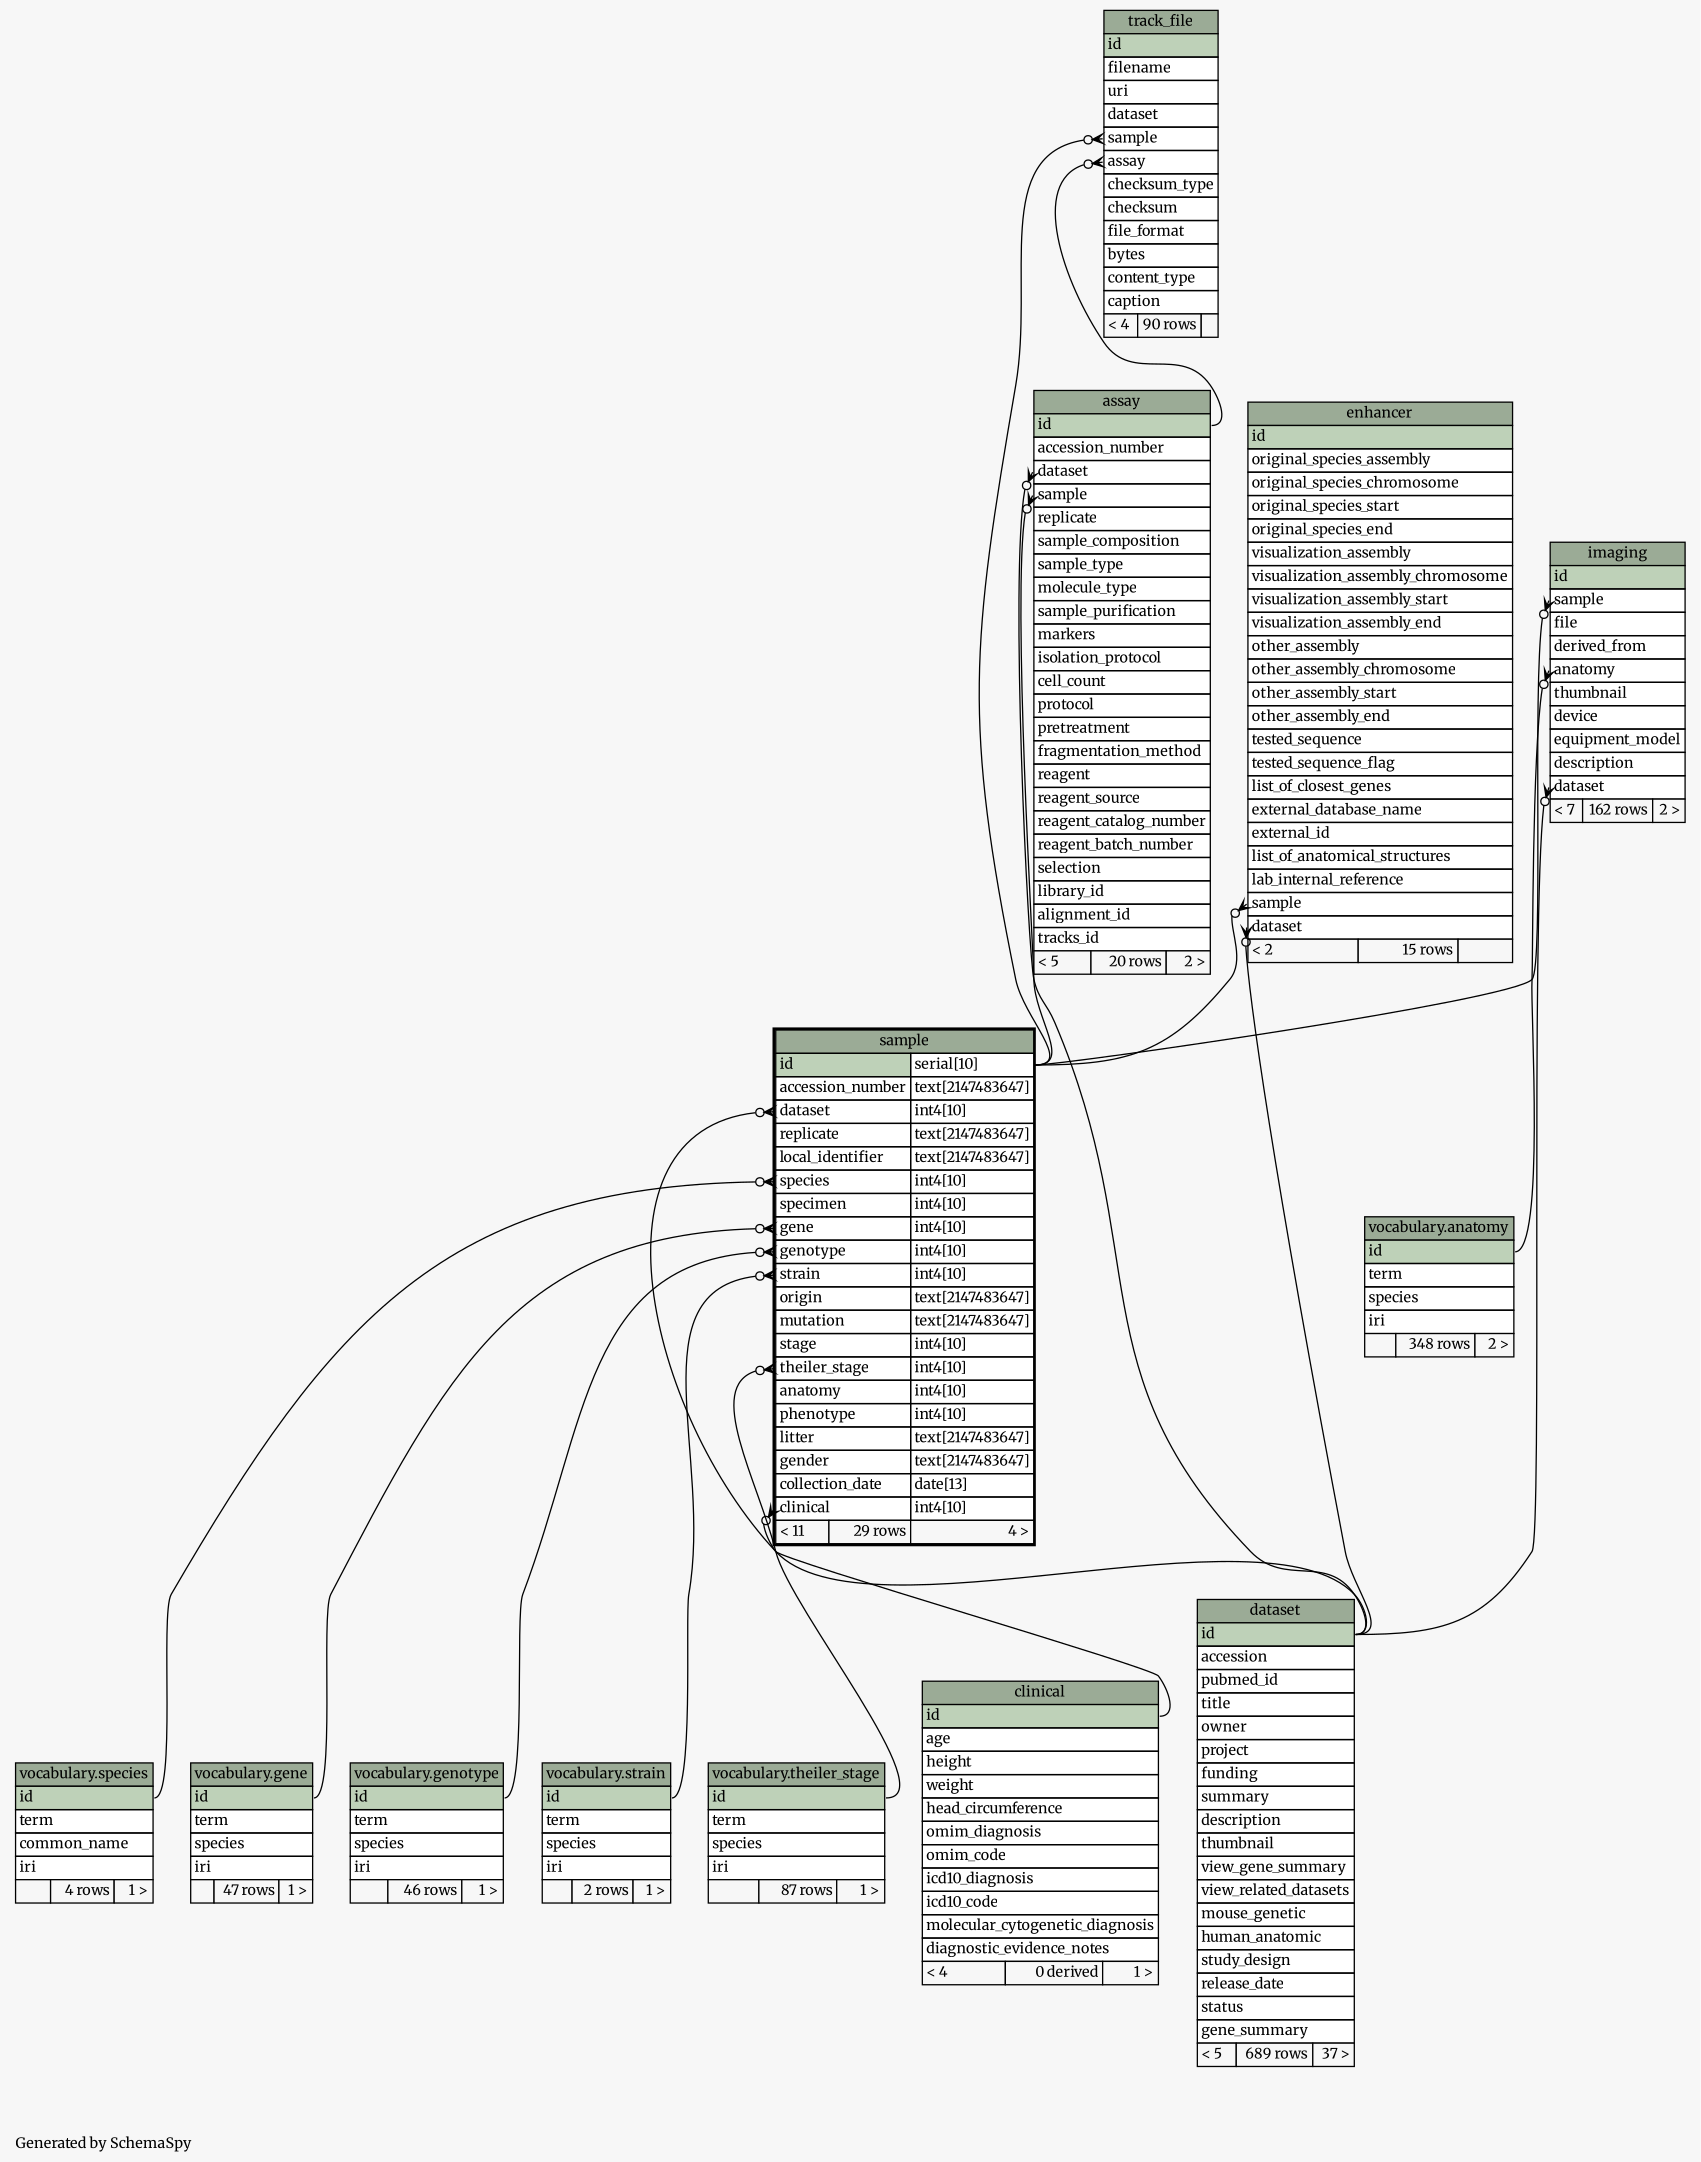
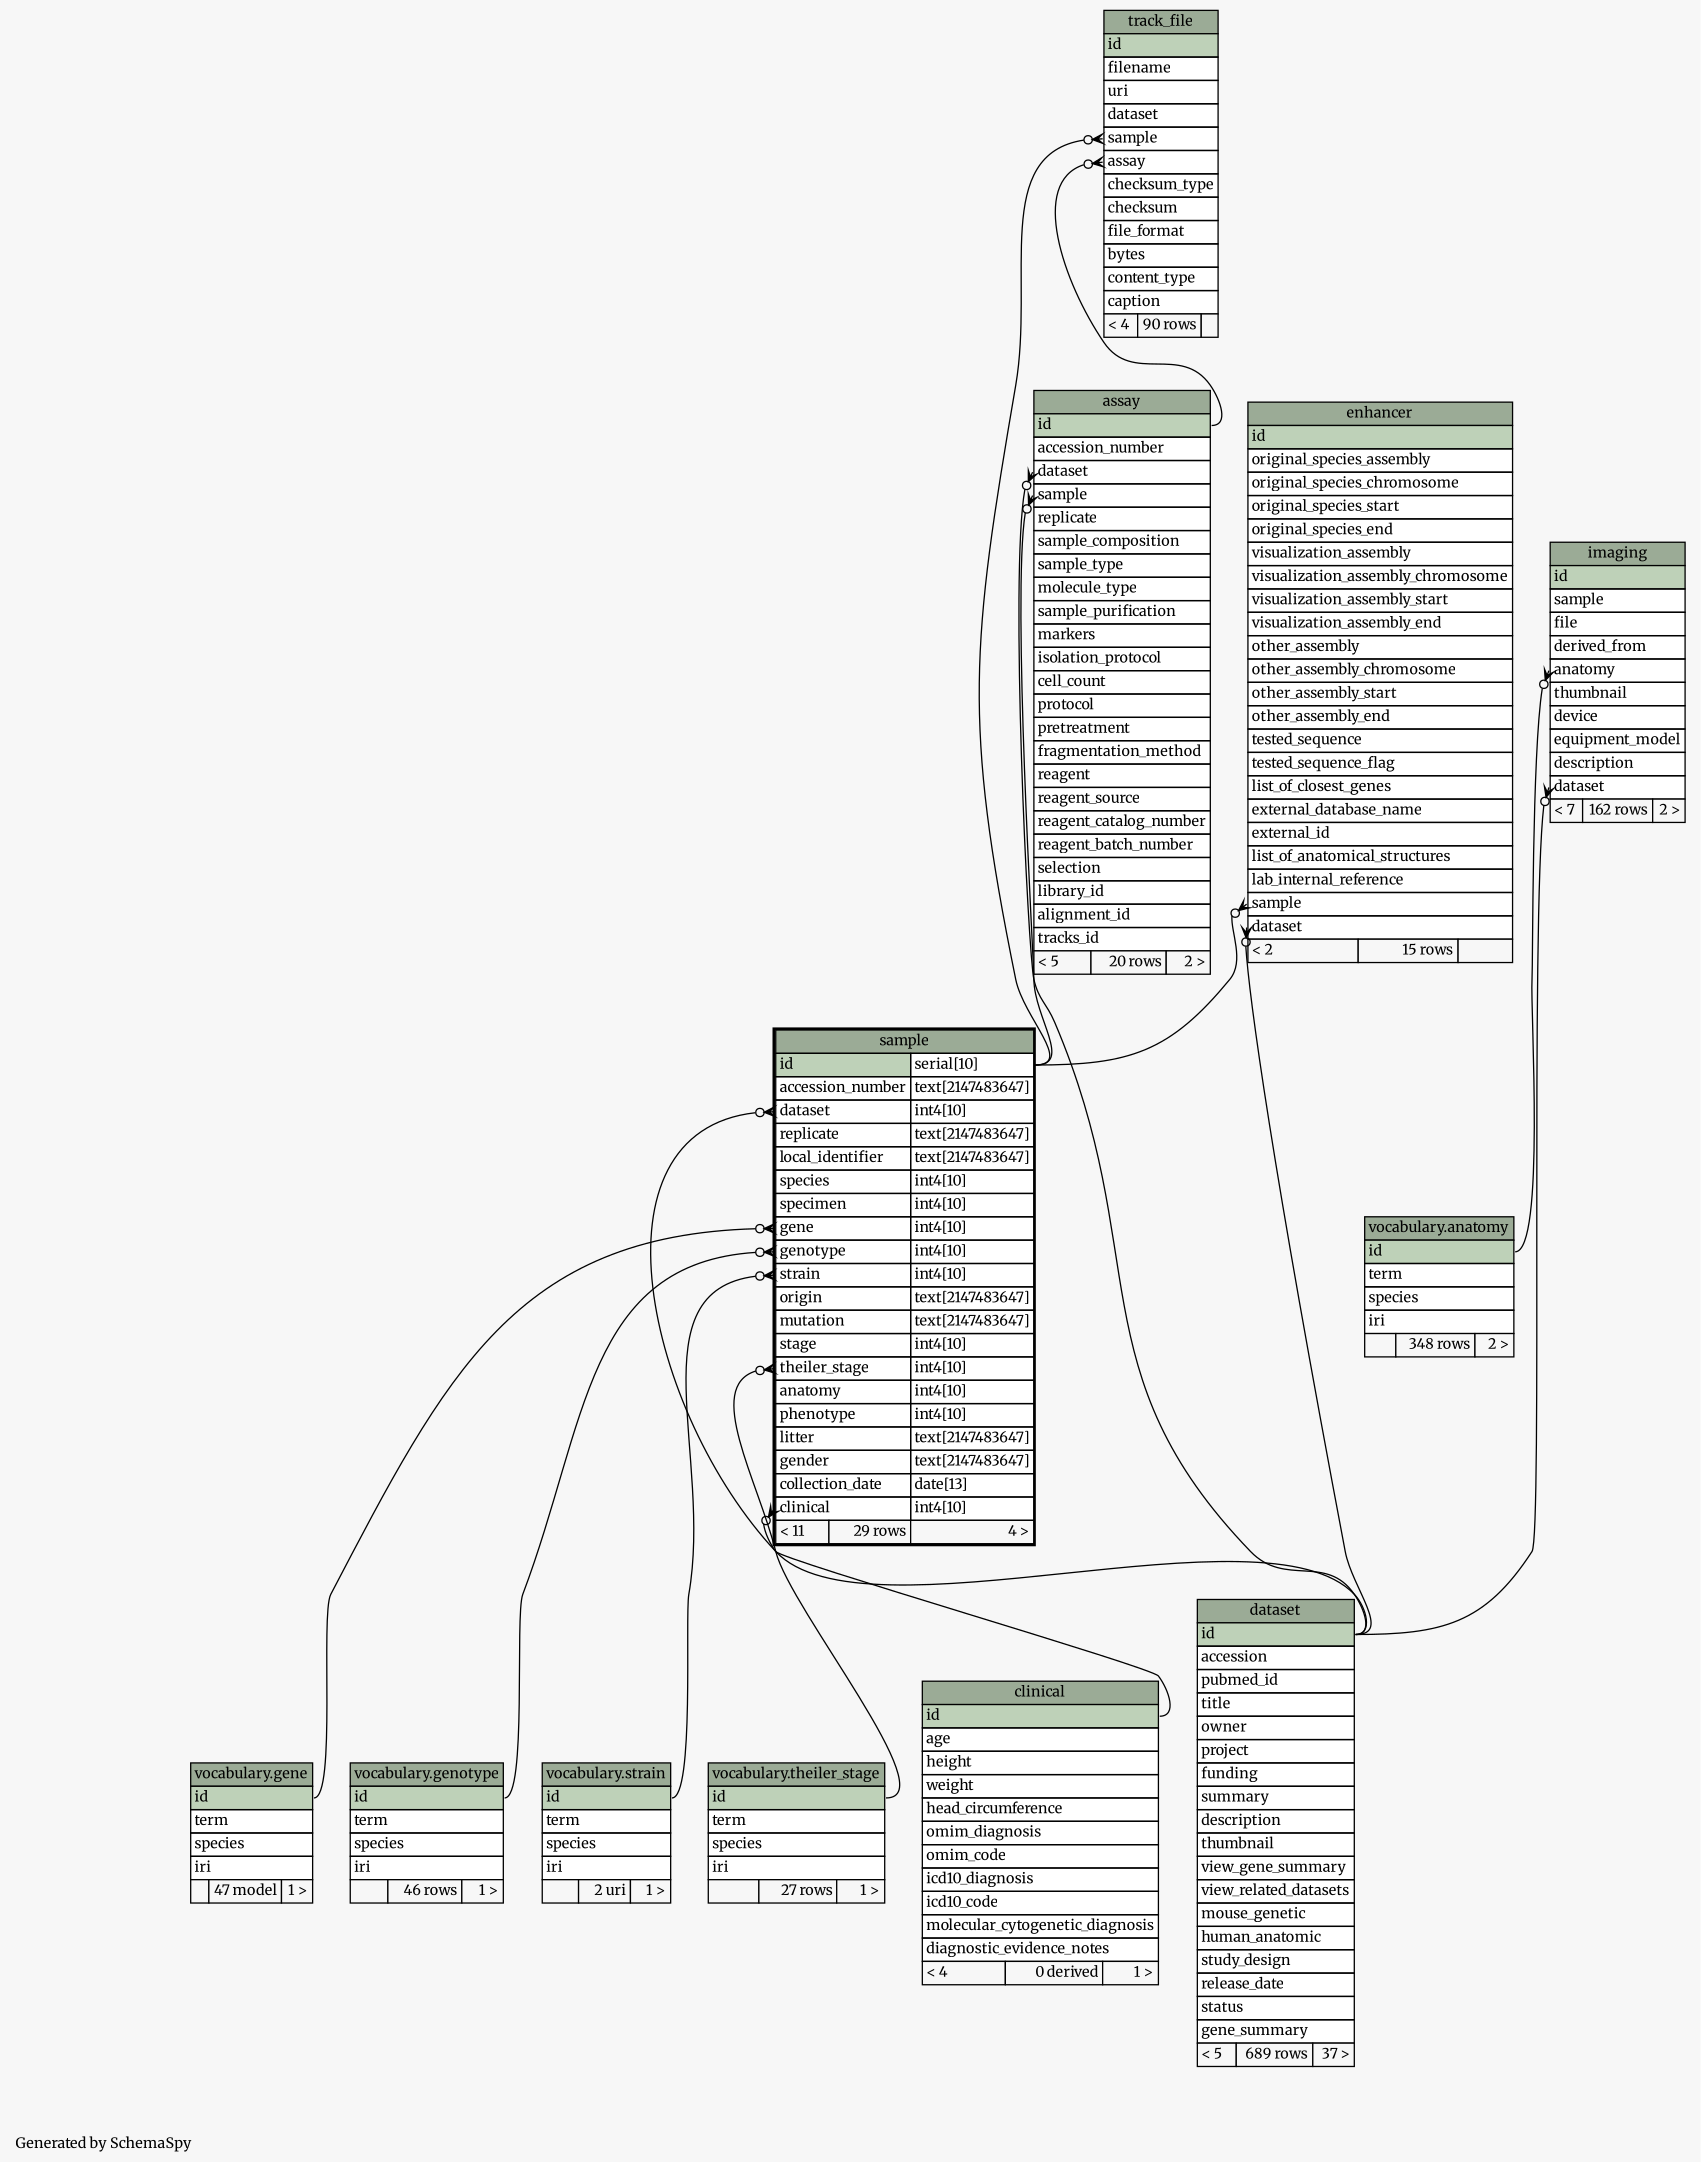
(1463, 999) -> none
(84, 1833) -> none
(249, 1891) -> (246, 1891)
(606, 1891) -> (610, 1891)
(807, 1891) -> (807, 1891)
